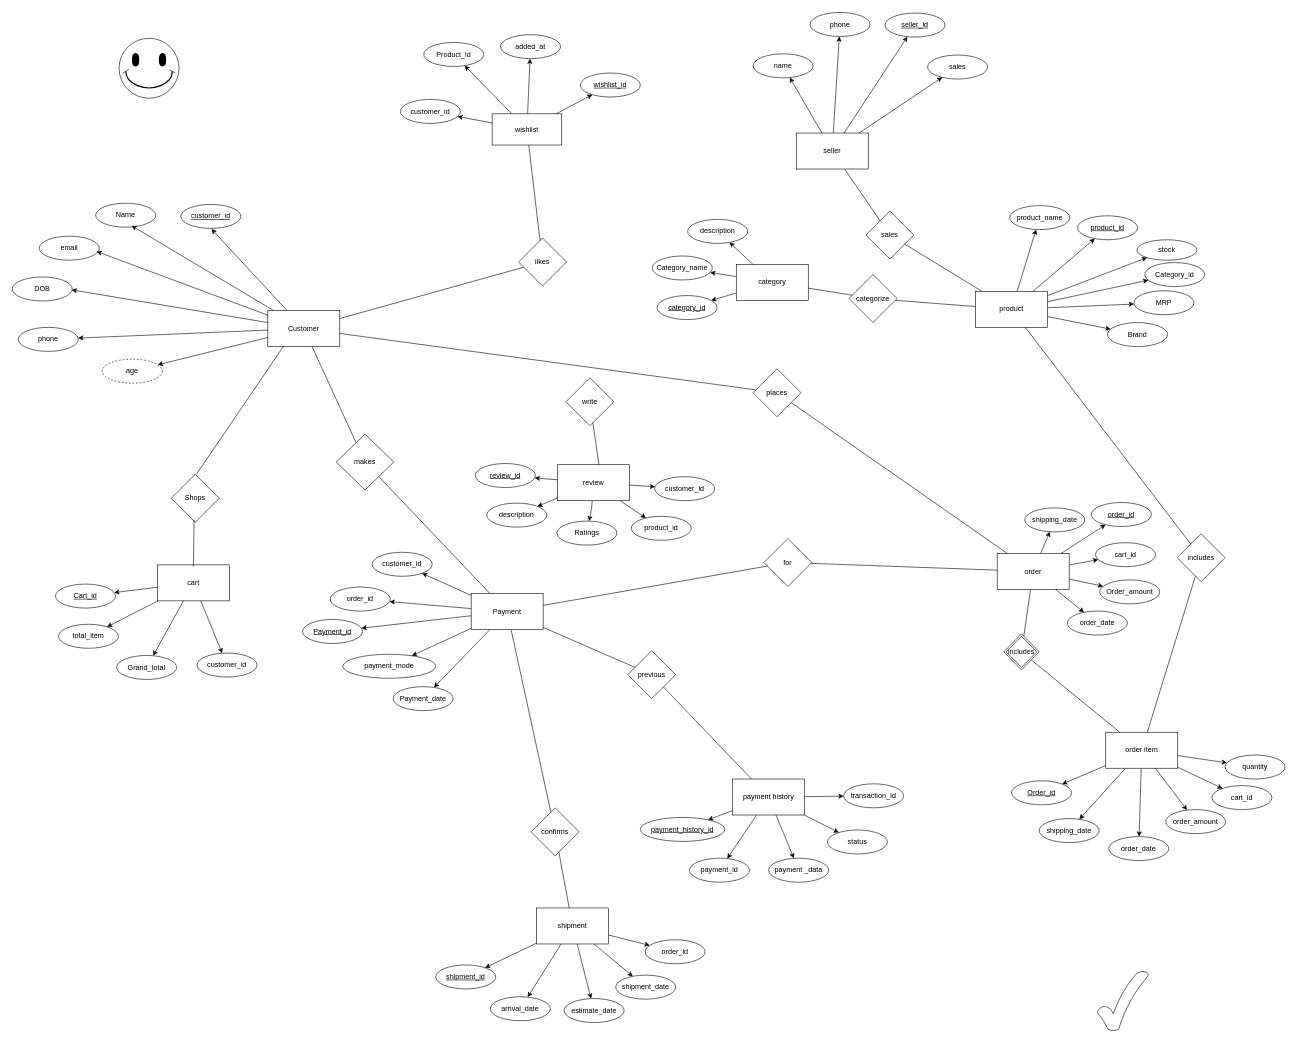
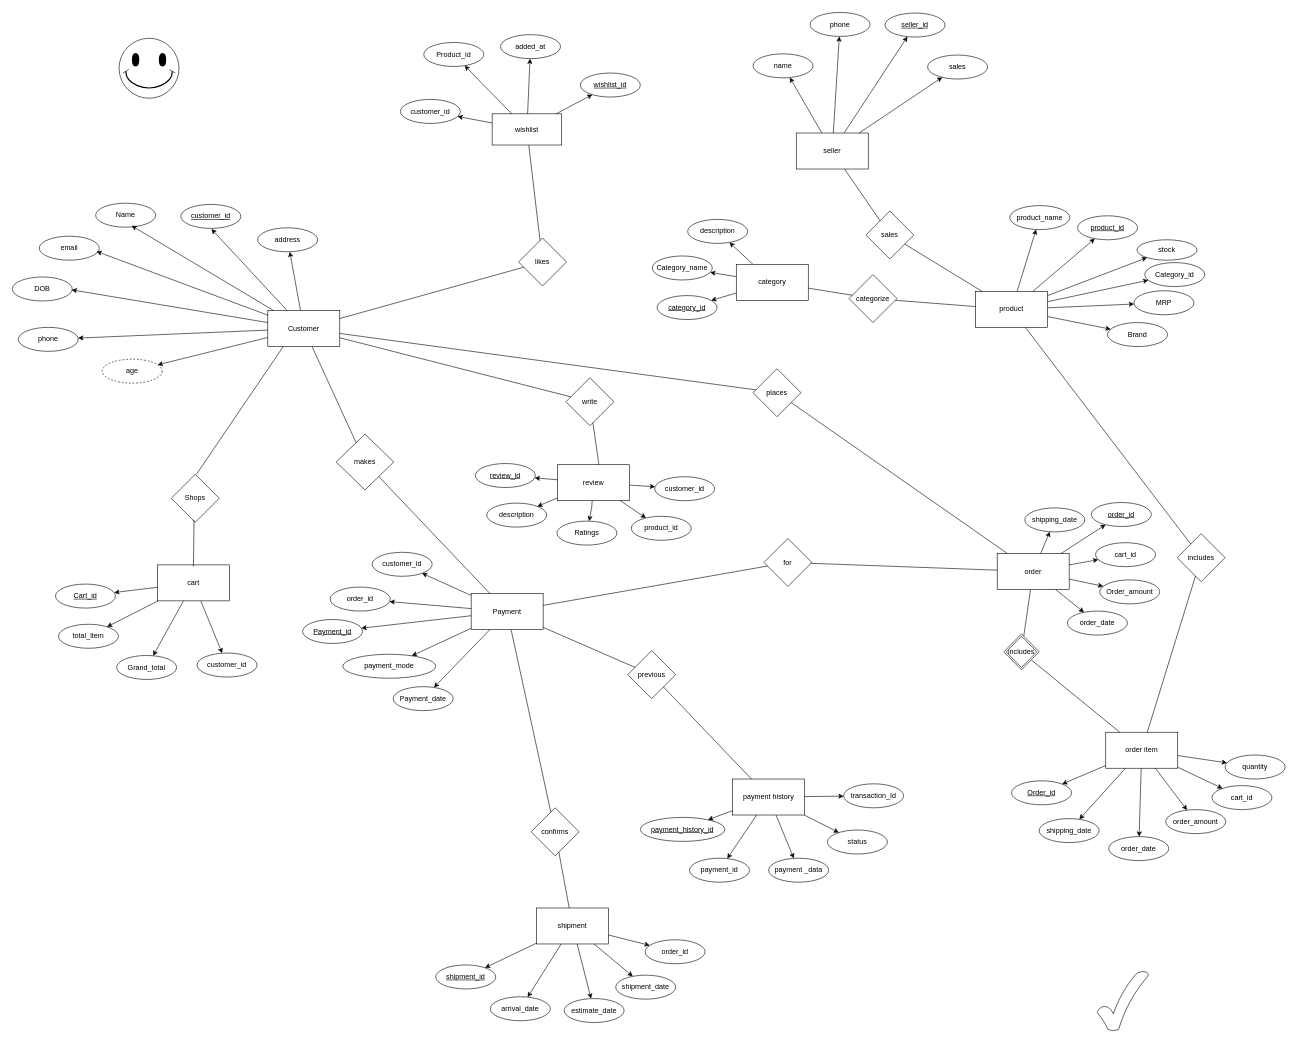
none -> (288, 240)
none -> (295, 281)
none -> (455, 367)
